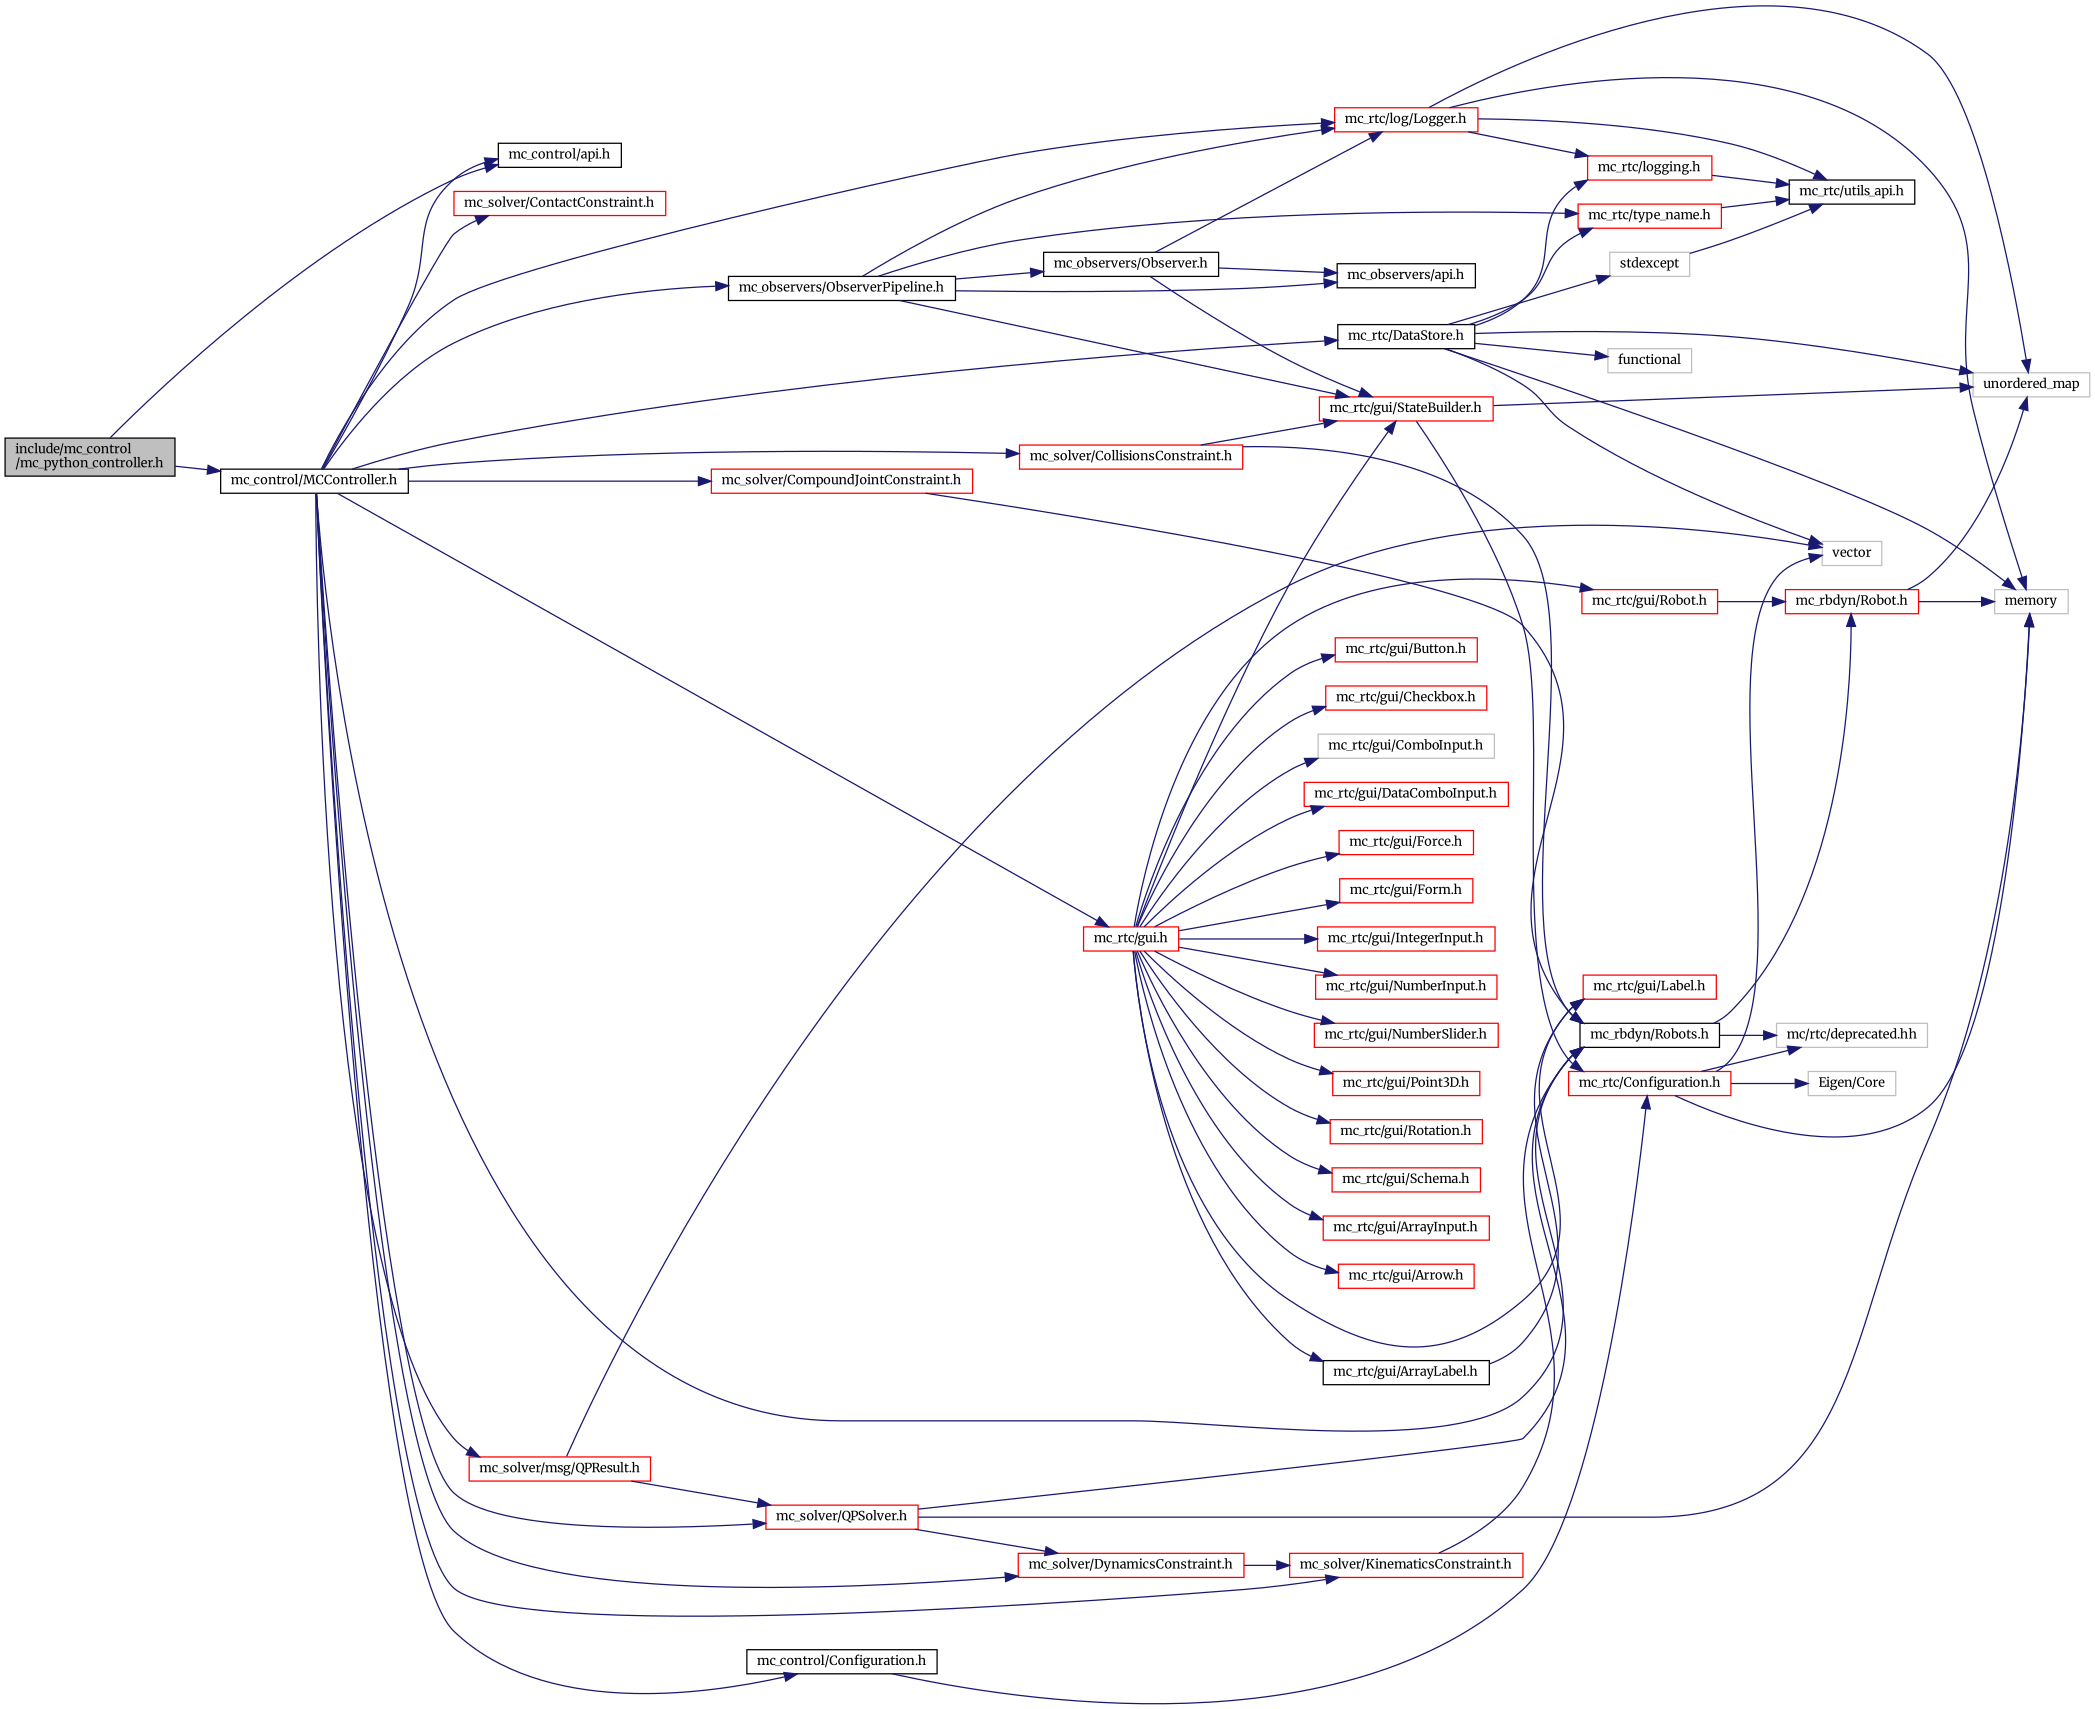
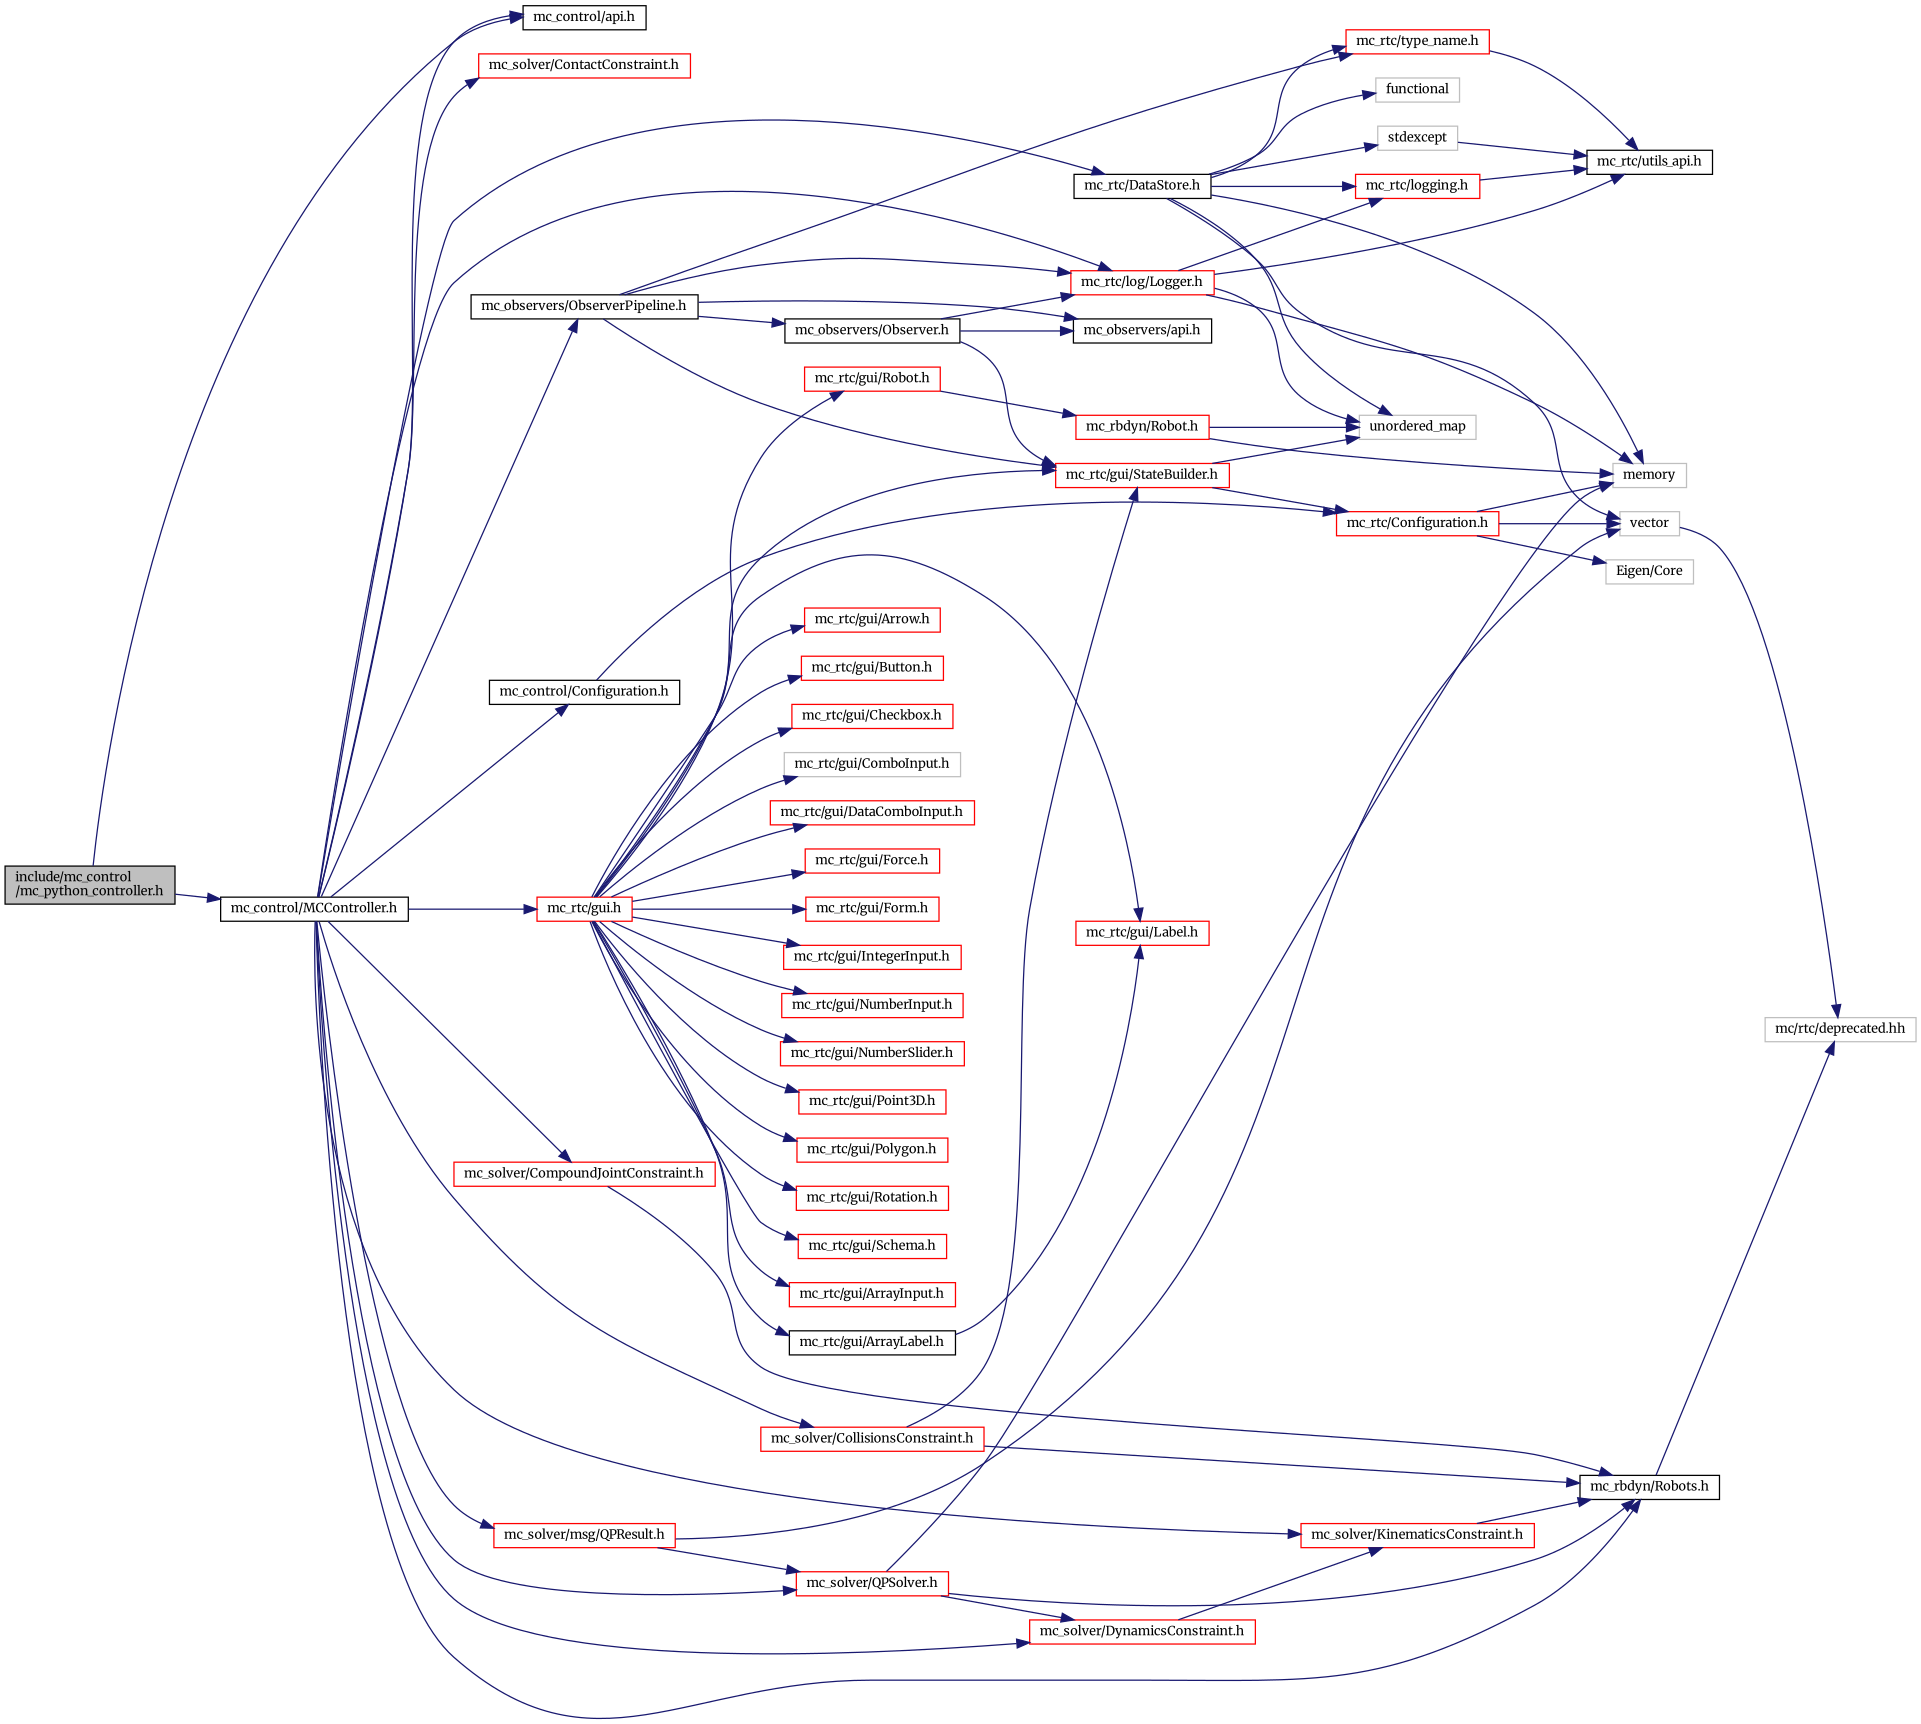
(1822, 841) -> none
(1745, 1061) -> (1792, 748)
none -> (872, 1150)
